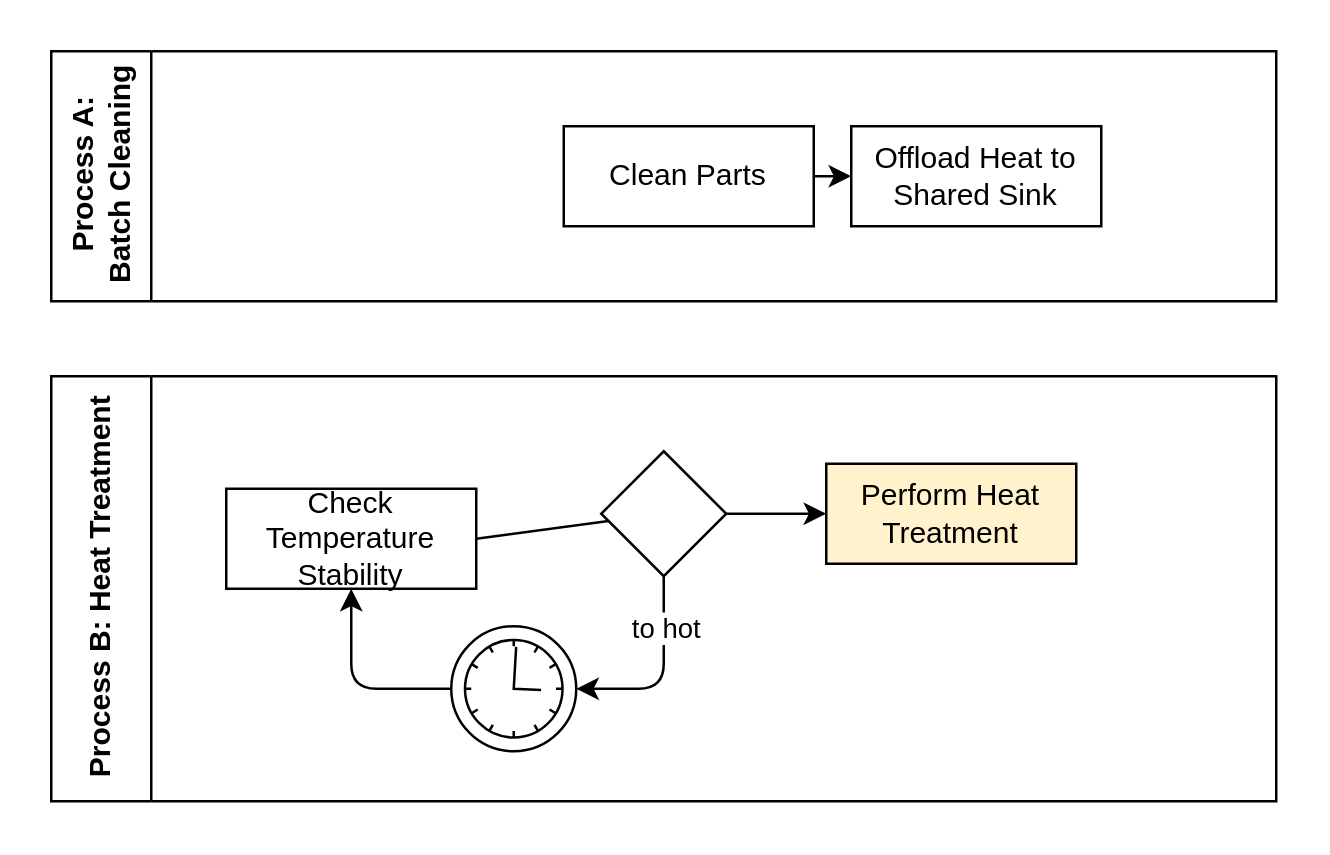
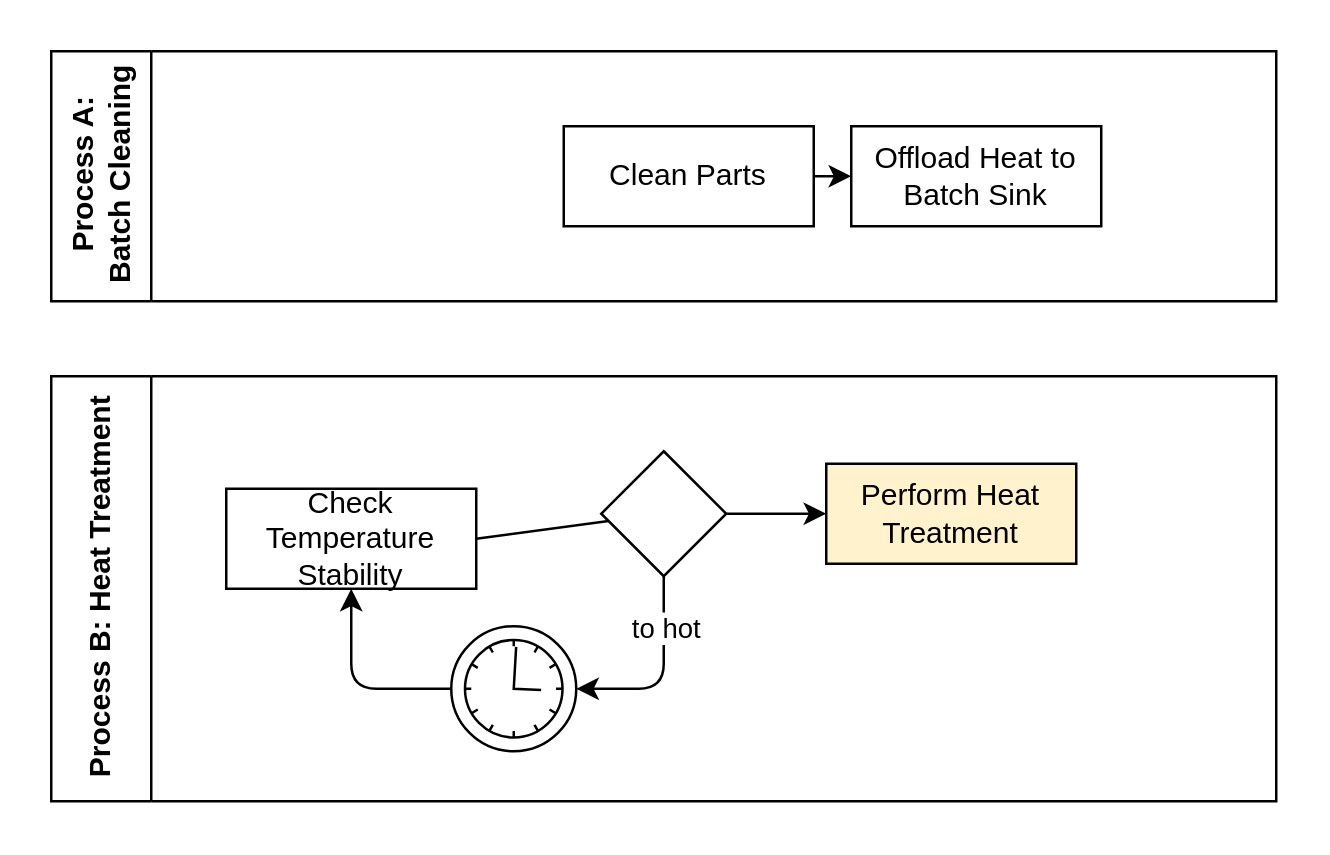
(976, 176) -> (976, 176)
